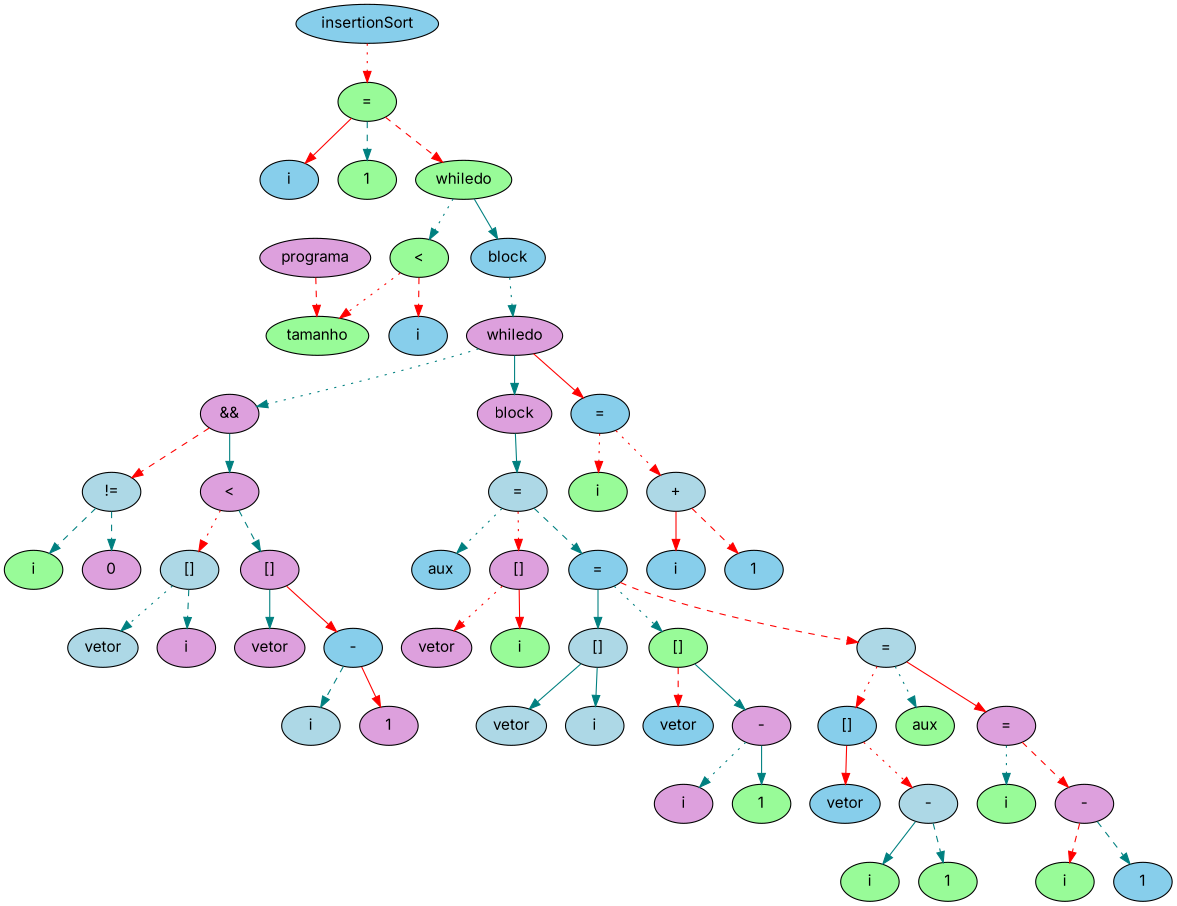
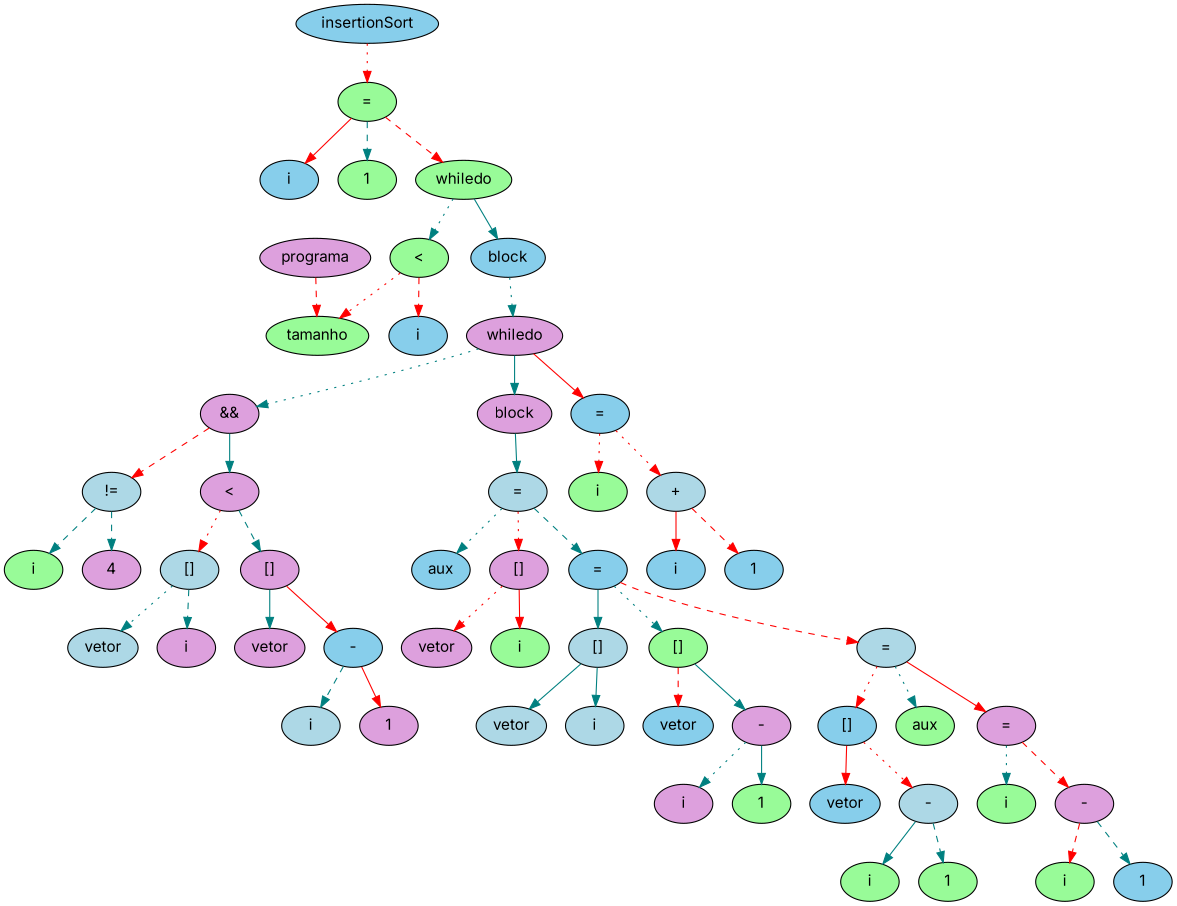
(112, 570) -> (112, 570)
